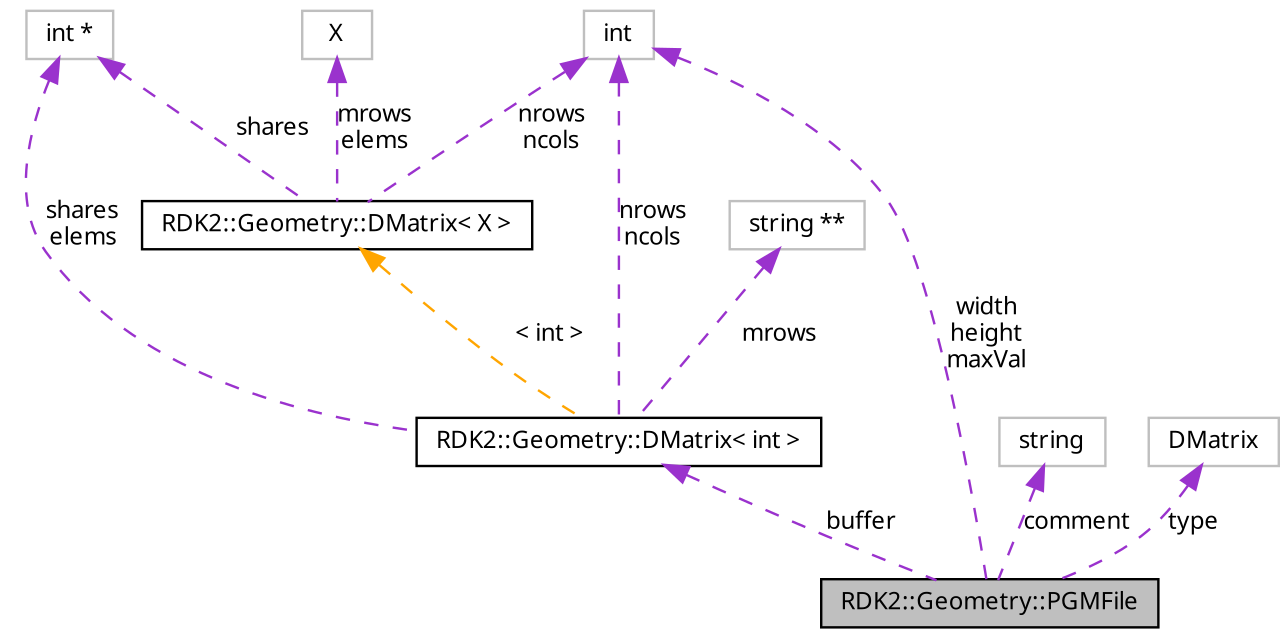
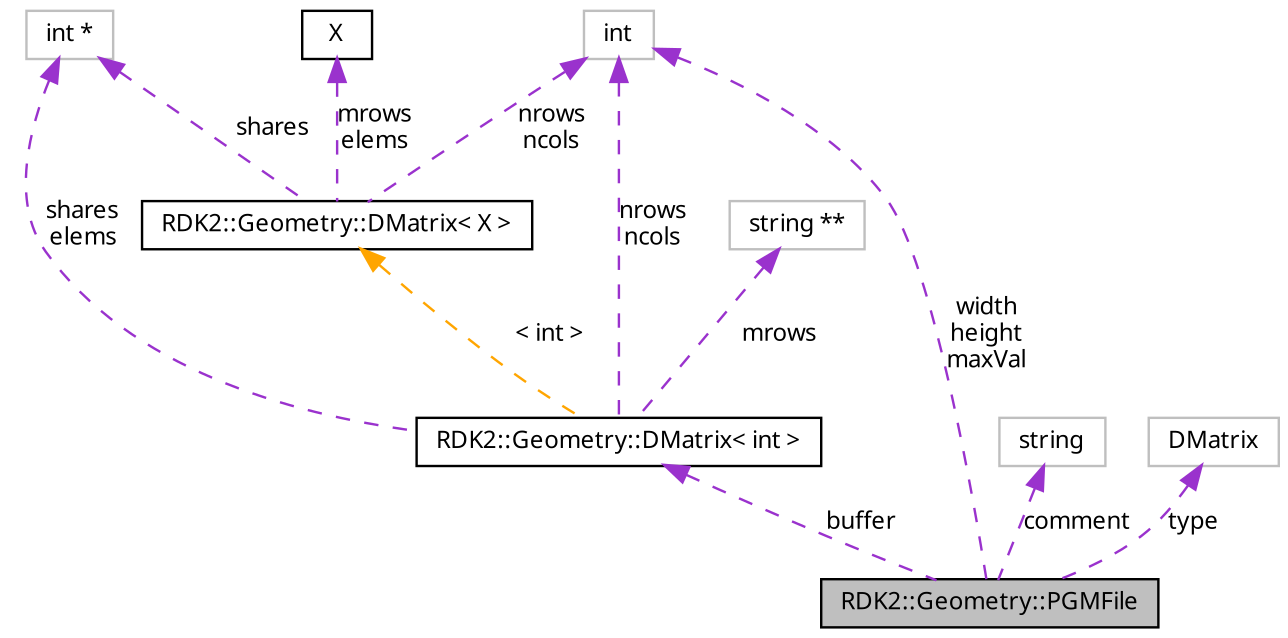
(337, 35) -> (337, 35)
